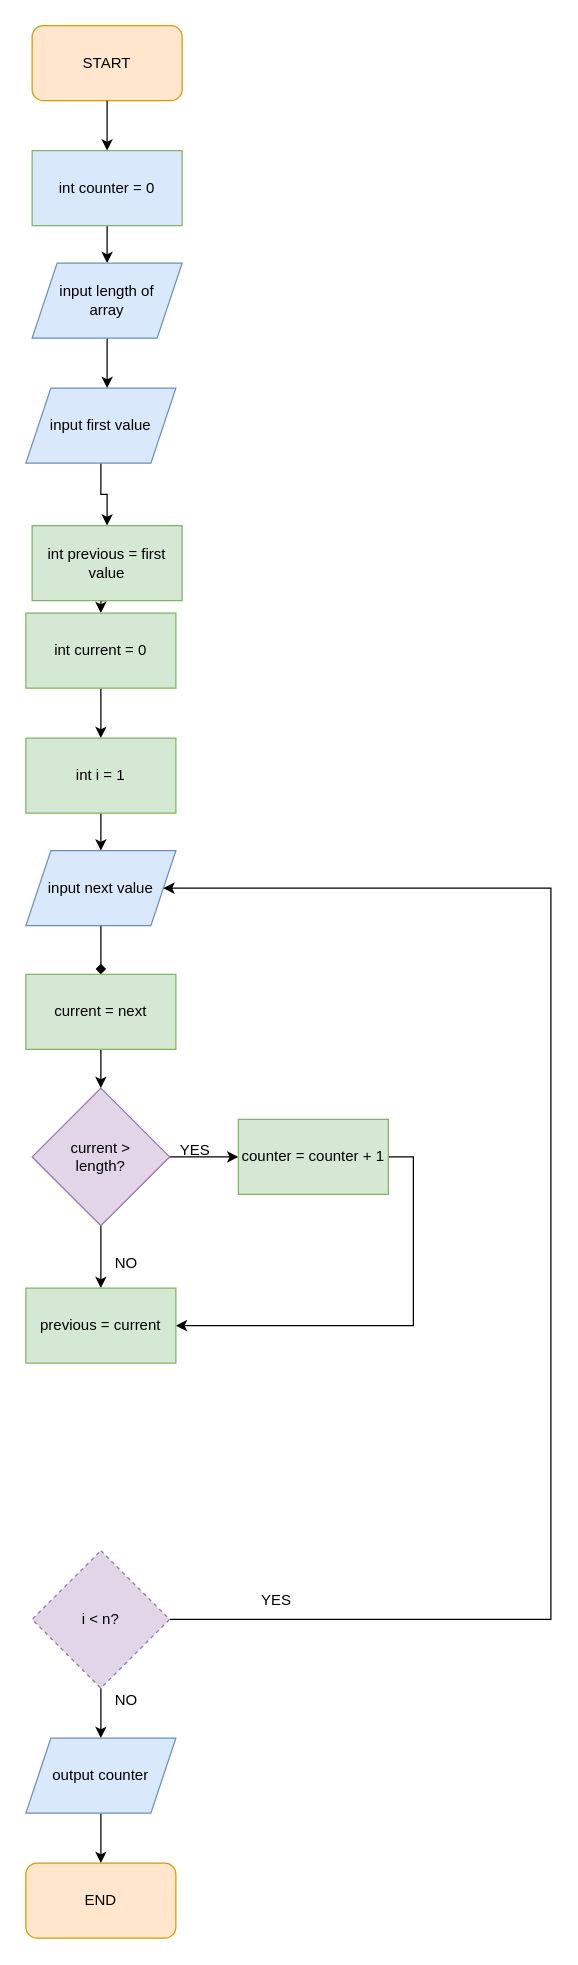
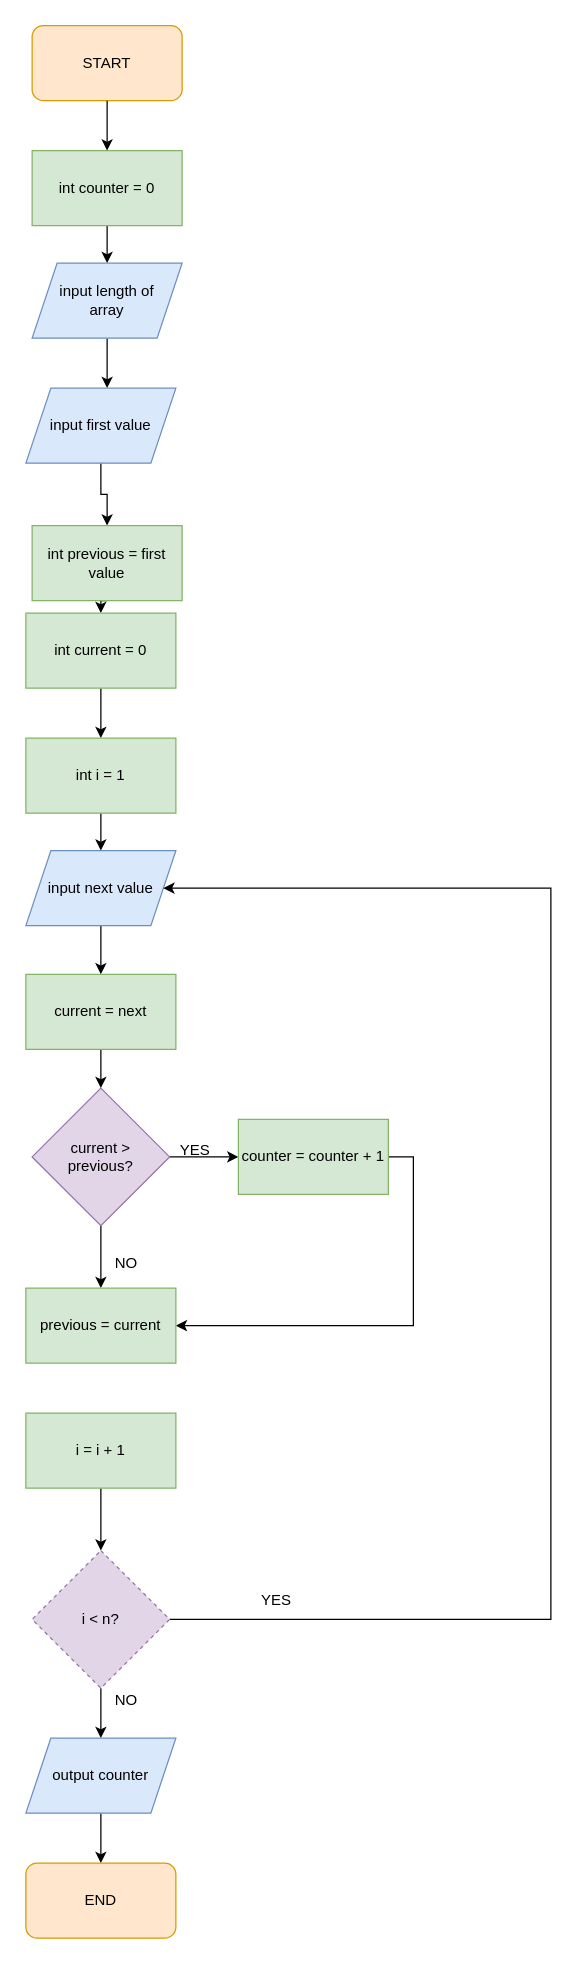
(107, 188) -> (107, 188)
(101, 963) -> (101, 964)
(101, 1157) -> (101, 1157)
none -> (101, 1451)
none -> (101, 1515)
